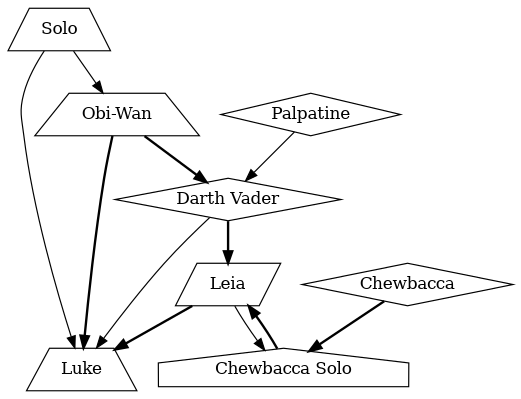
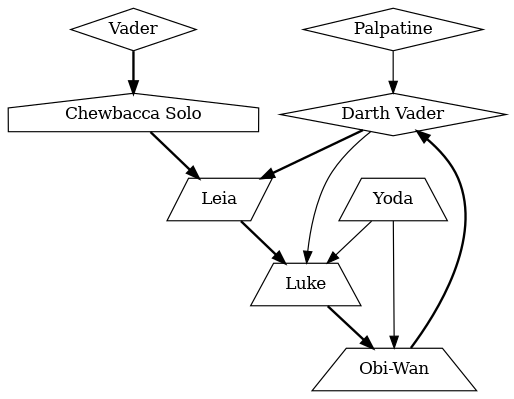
(59, 30) -> (393, 200)
(96, 236) -> (346, 323)
(408, 285) -> (133, 30)
(246, 324) -> none
